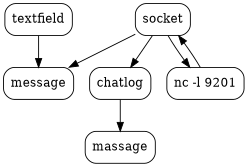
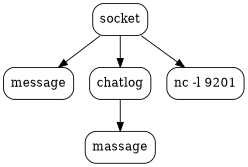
(39, 20) -> none
(192, 55) -> none
